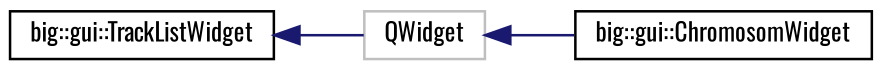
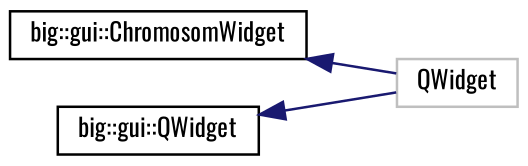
(142, 35) -> (158, 131)
(543, 35) -> (364, 68)
